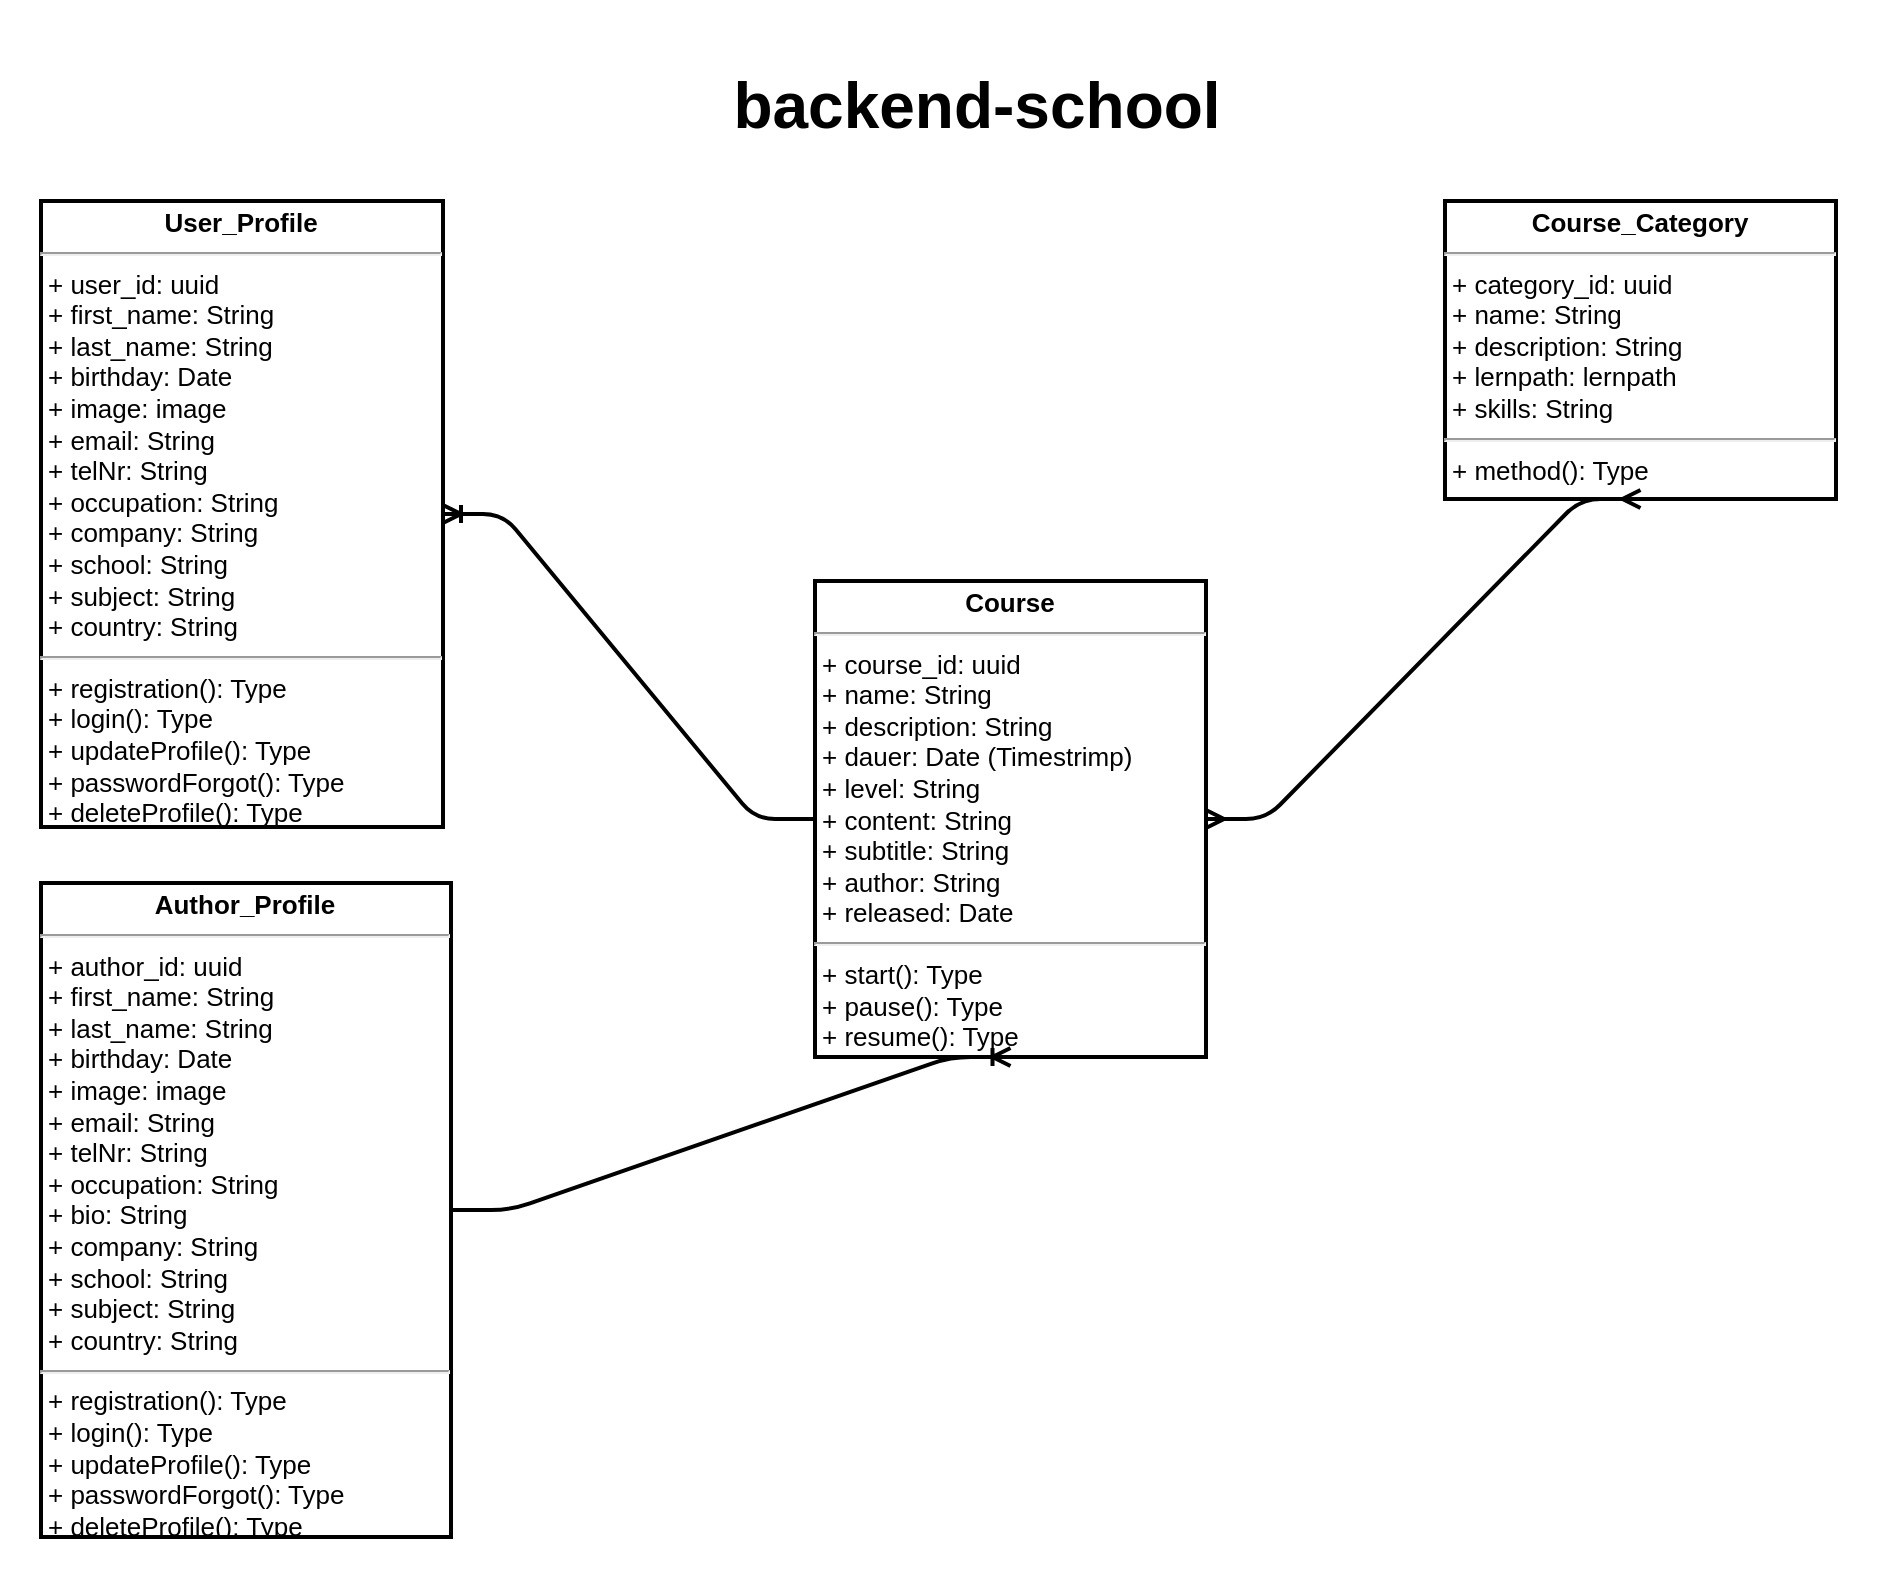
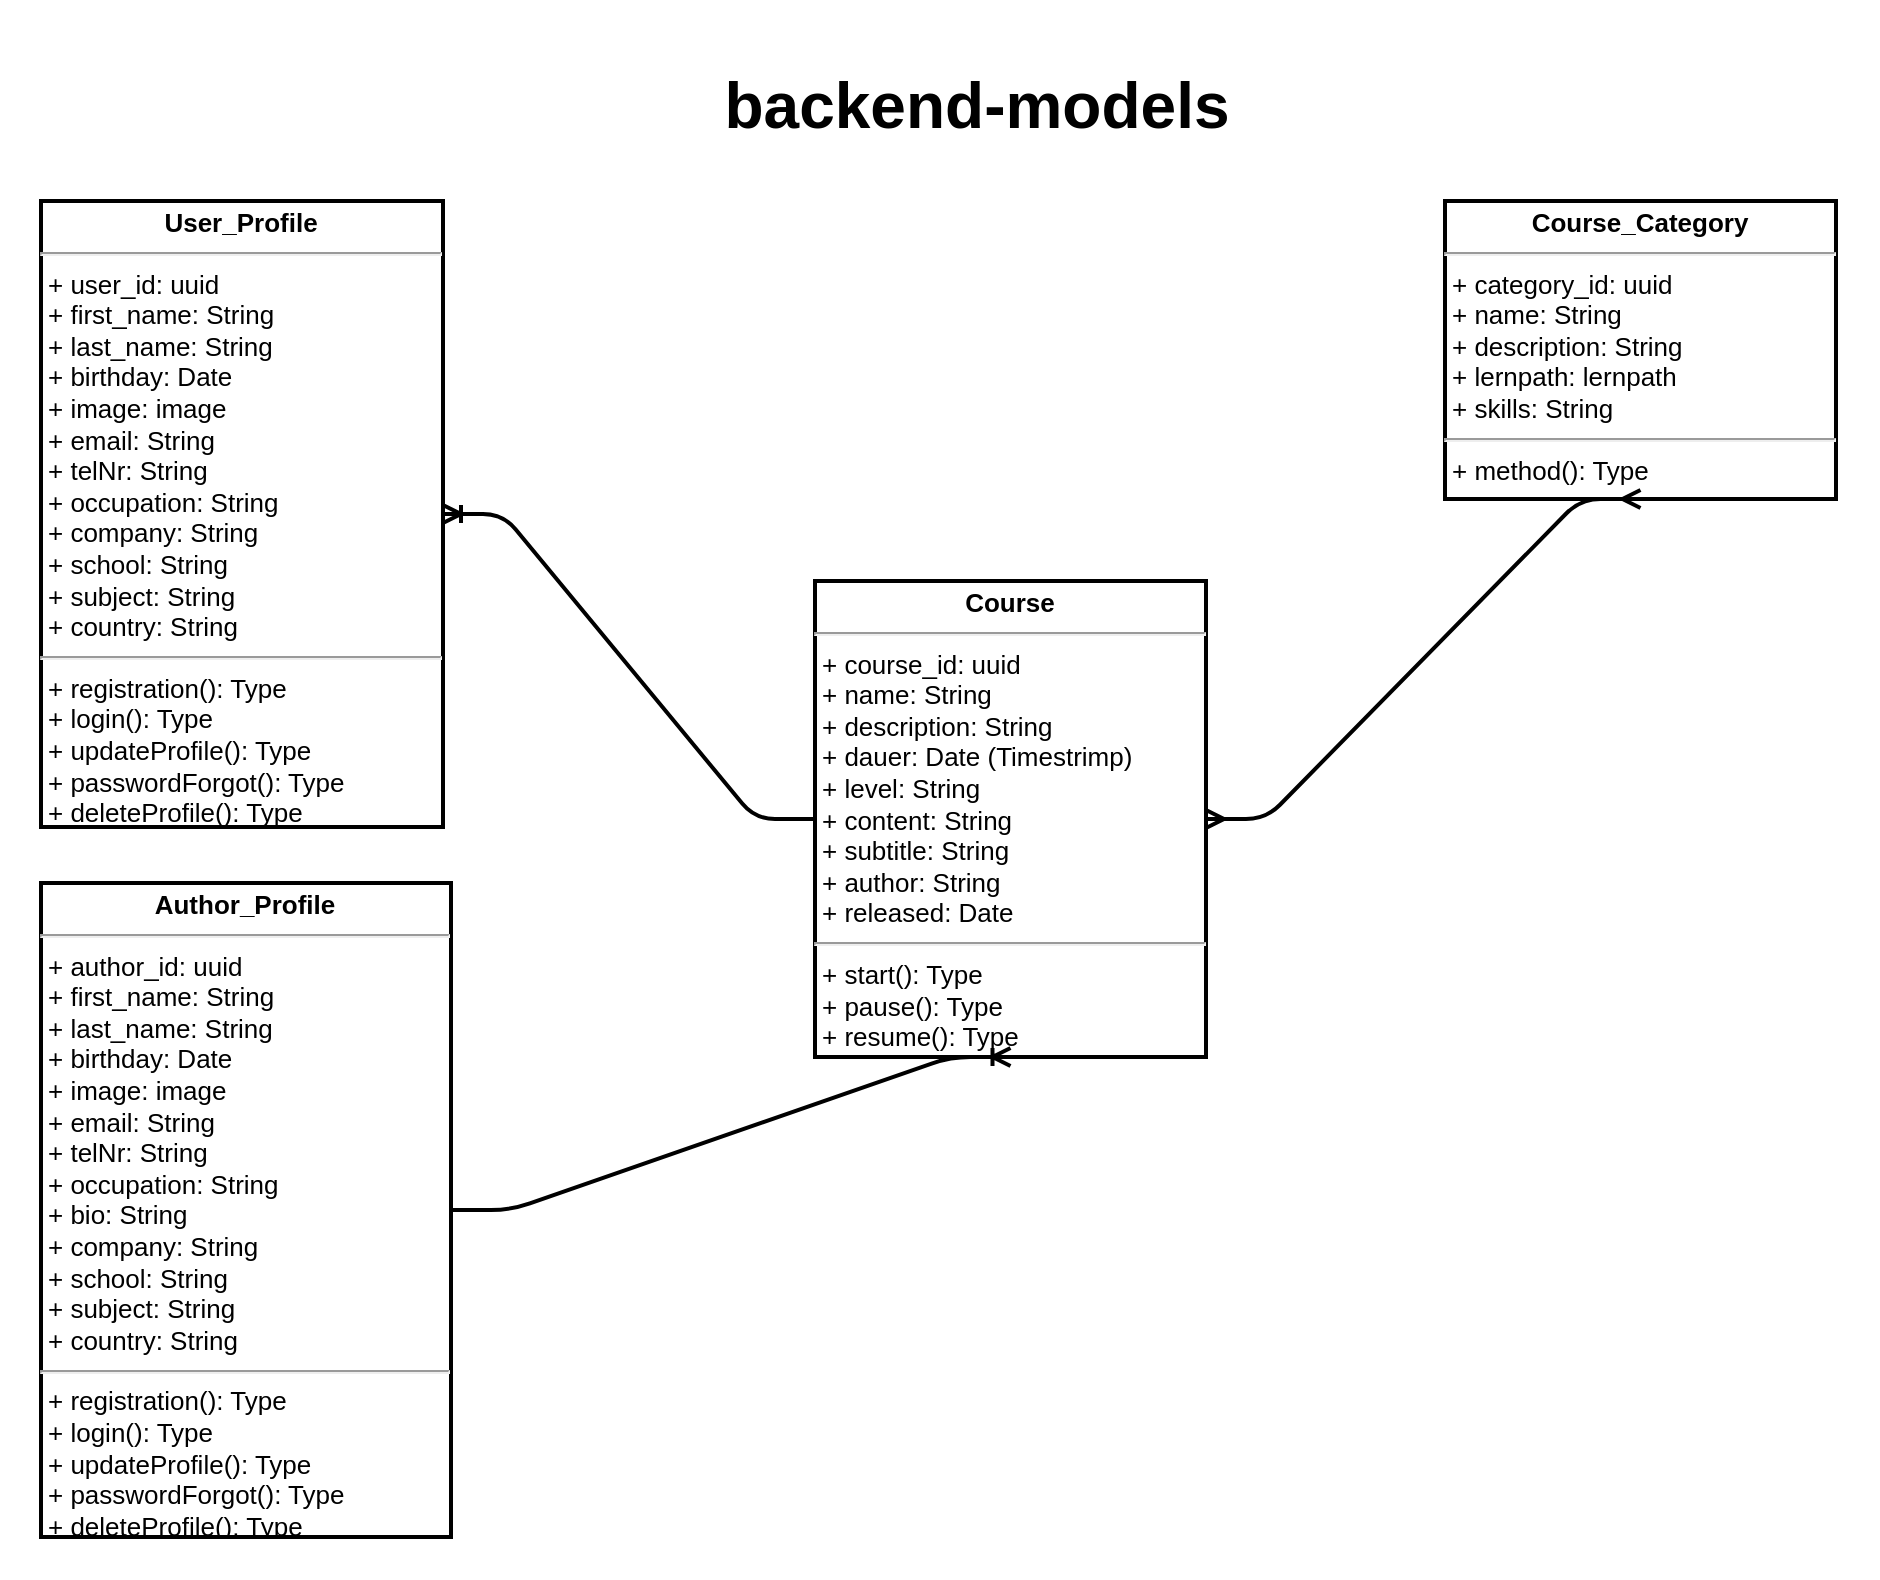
(978, 107) -> (978, 107)
